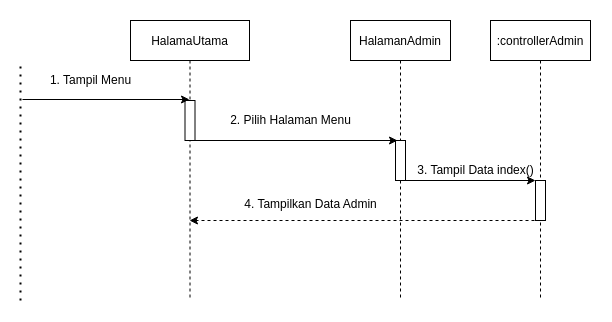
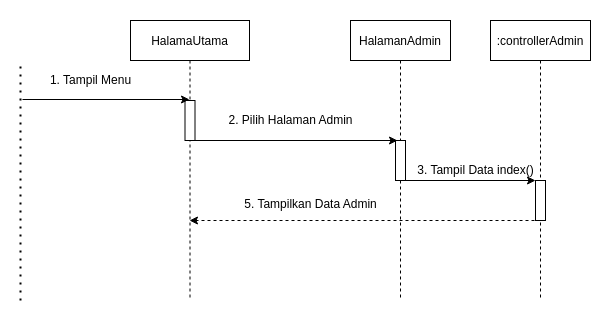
(291, 121) -> (291, 121)
(311, 205) -> (311, 205)
